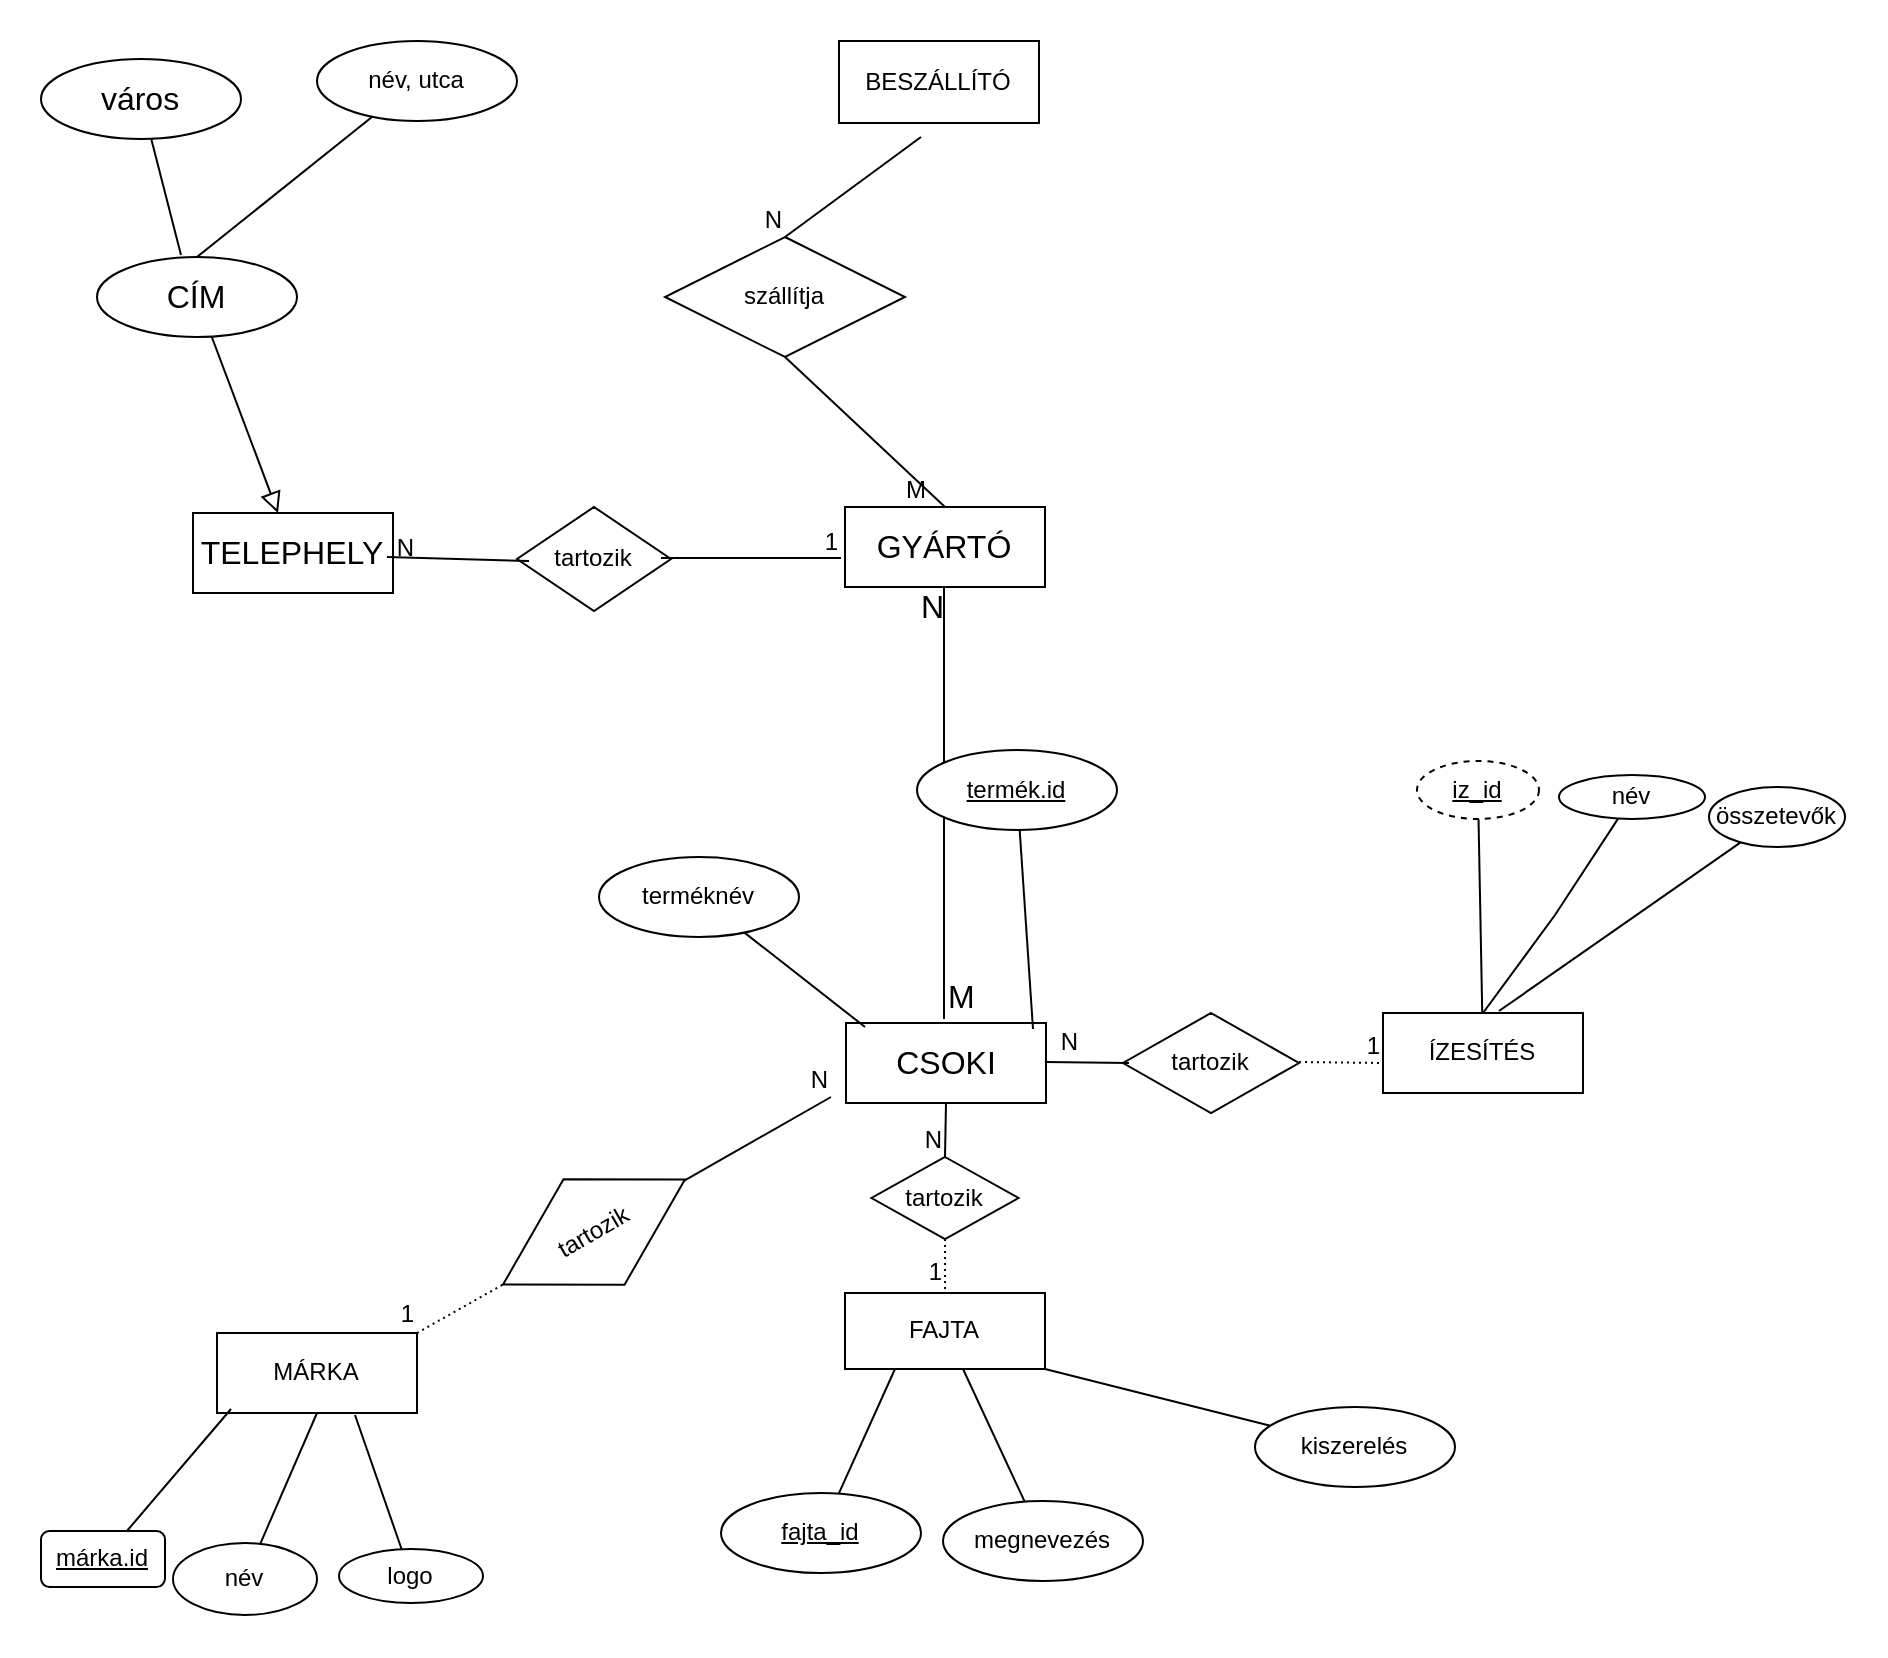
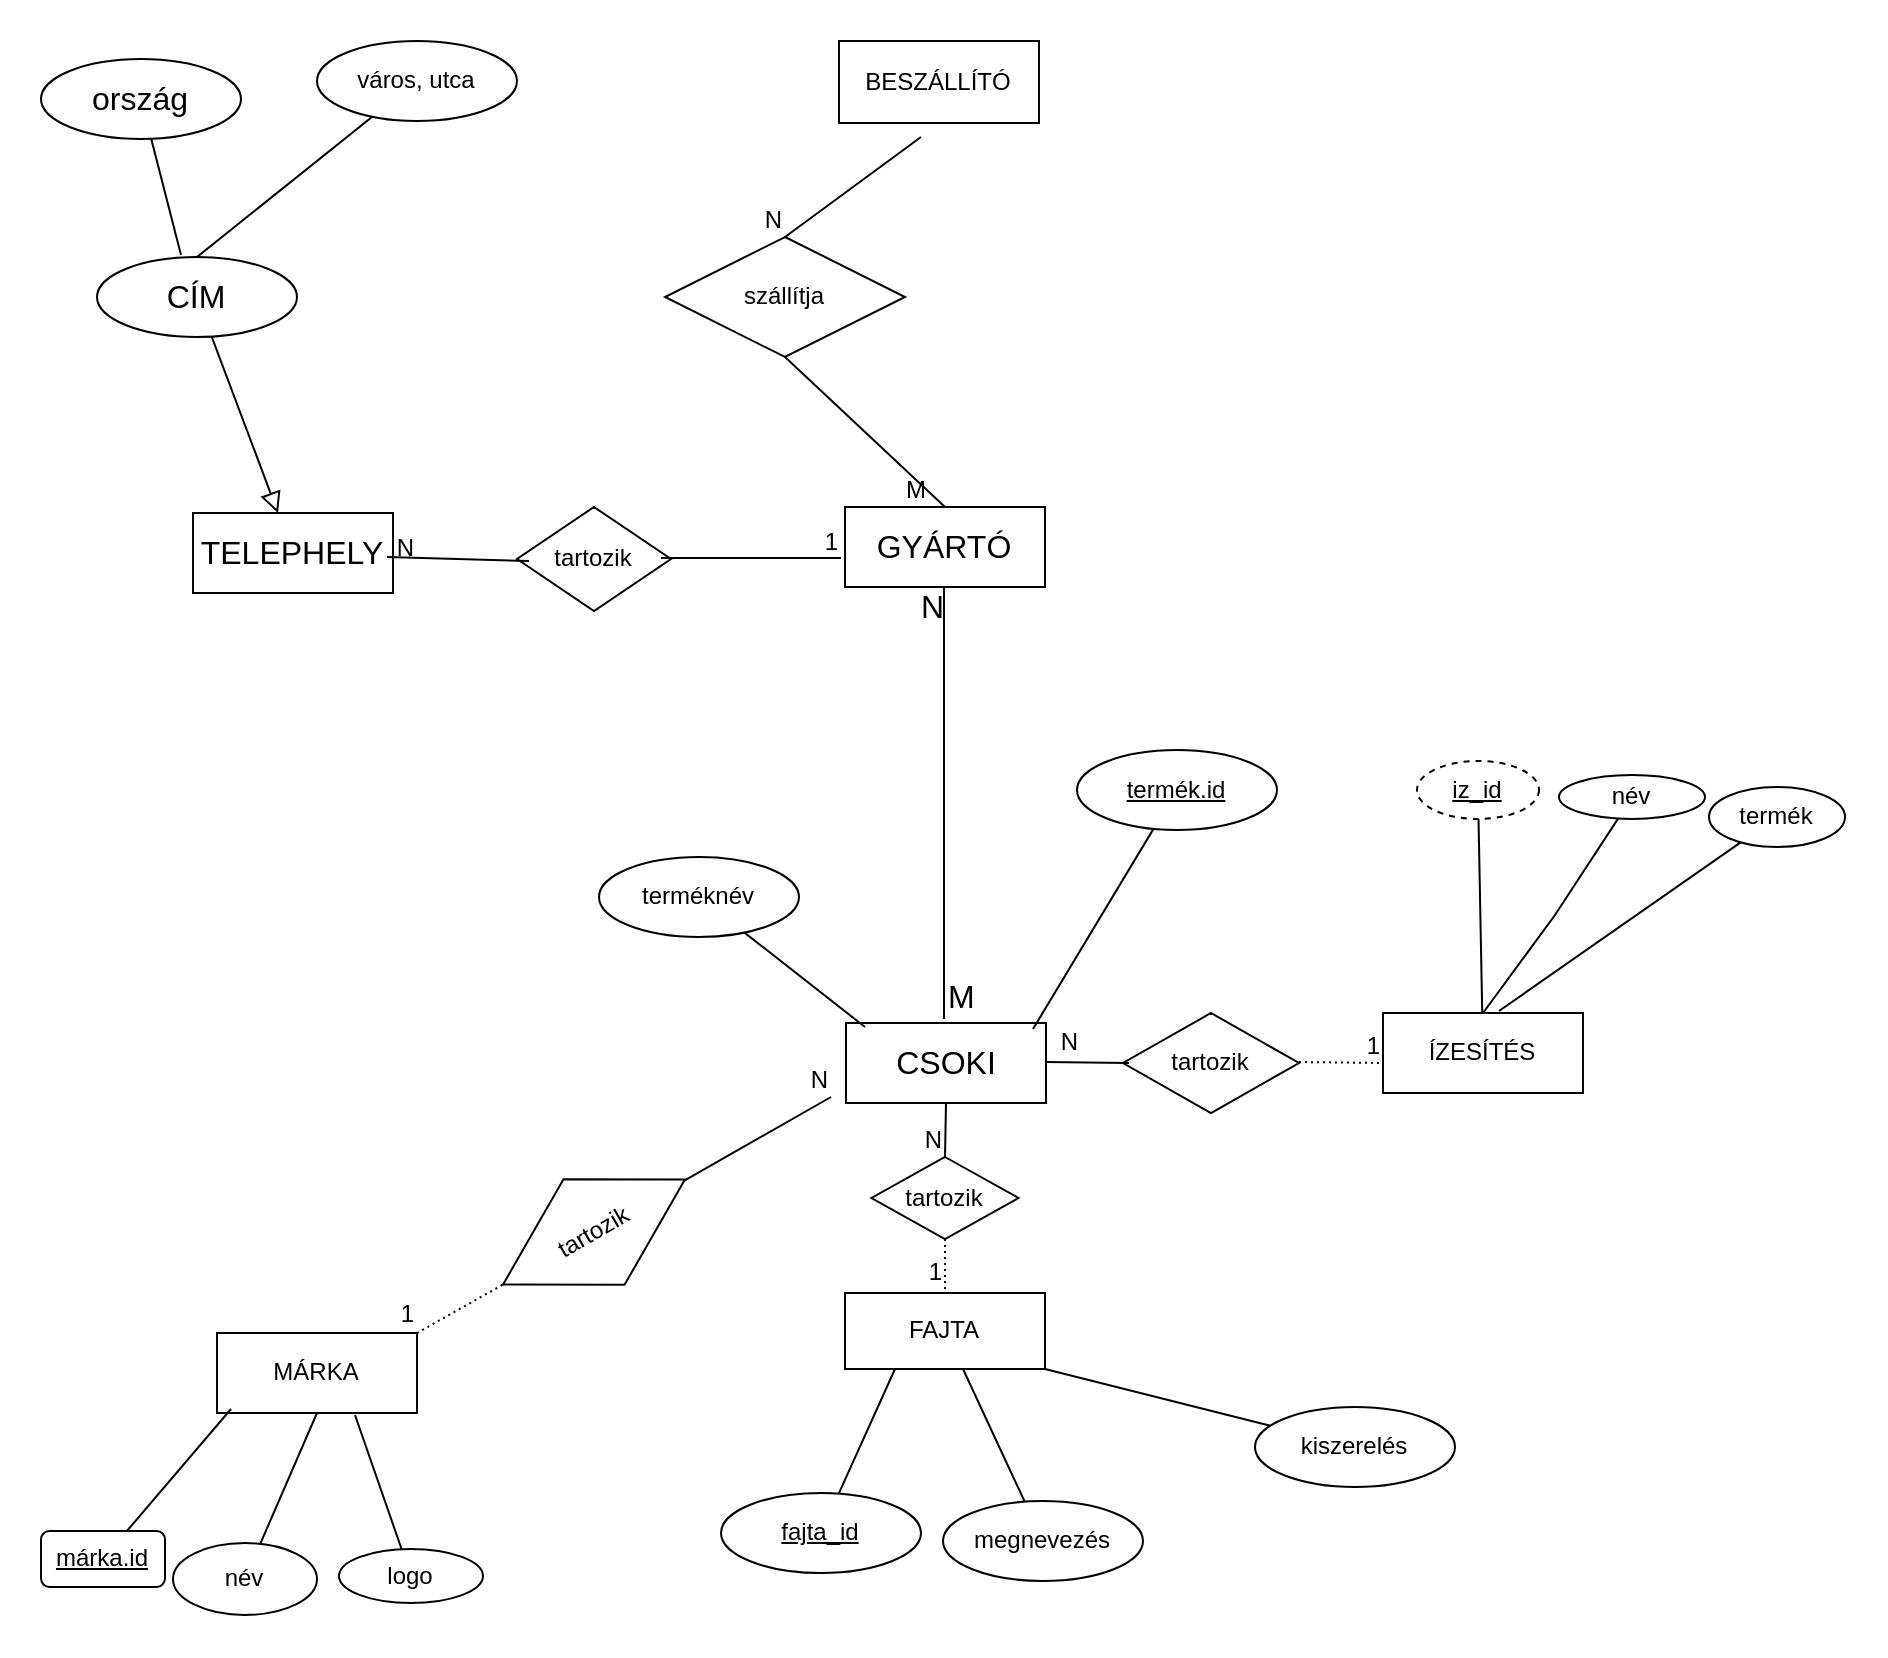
(417, 81) -> (417, 81)
(141, 99) -> (141, 99)
(1017, 790) -> (1177, 790)
(1777, 817) -> (1777, 817)
